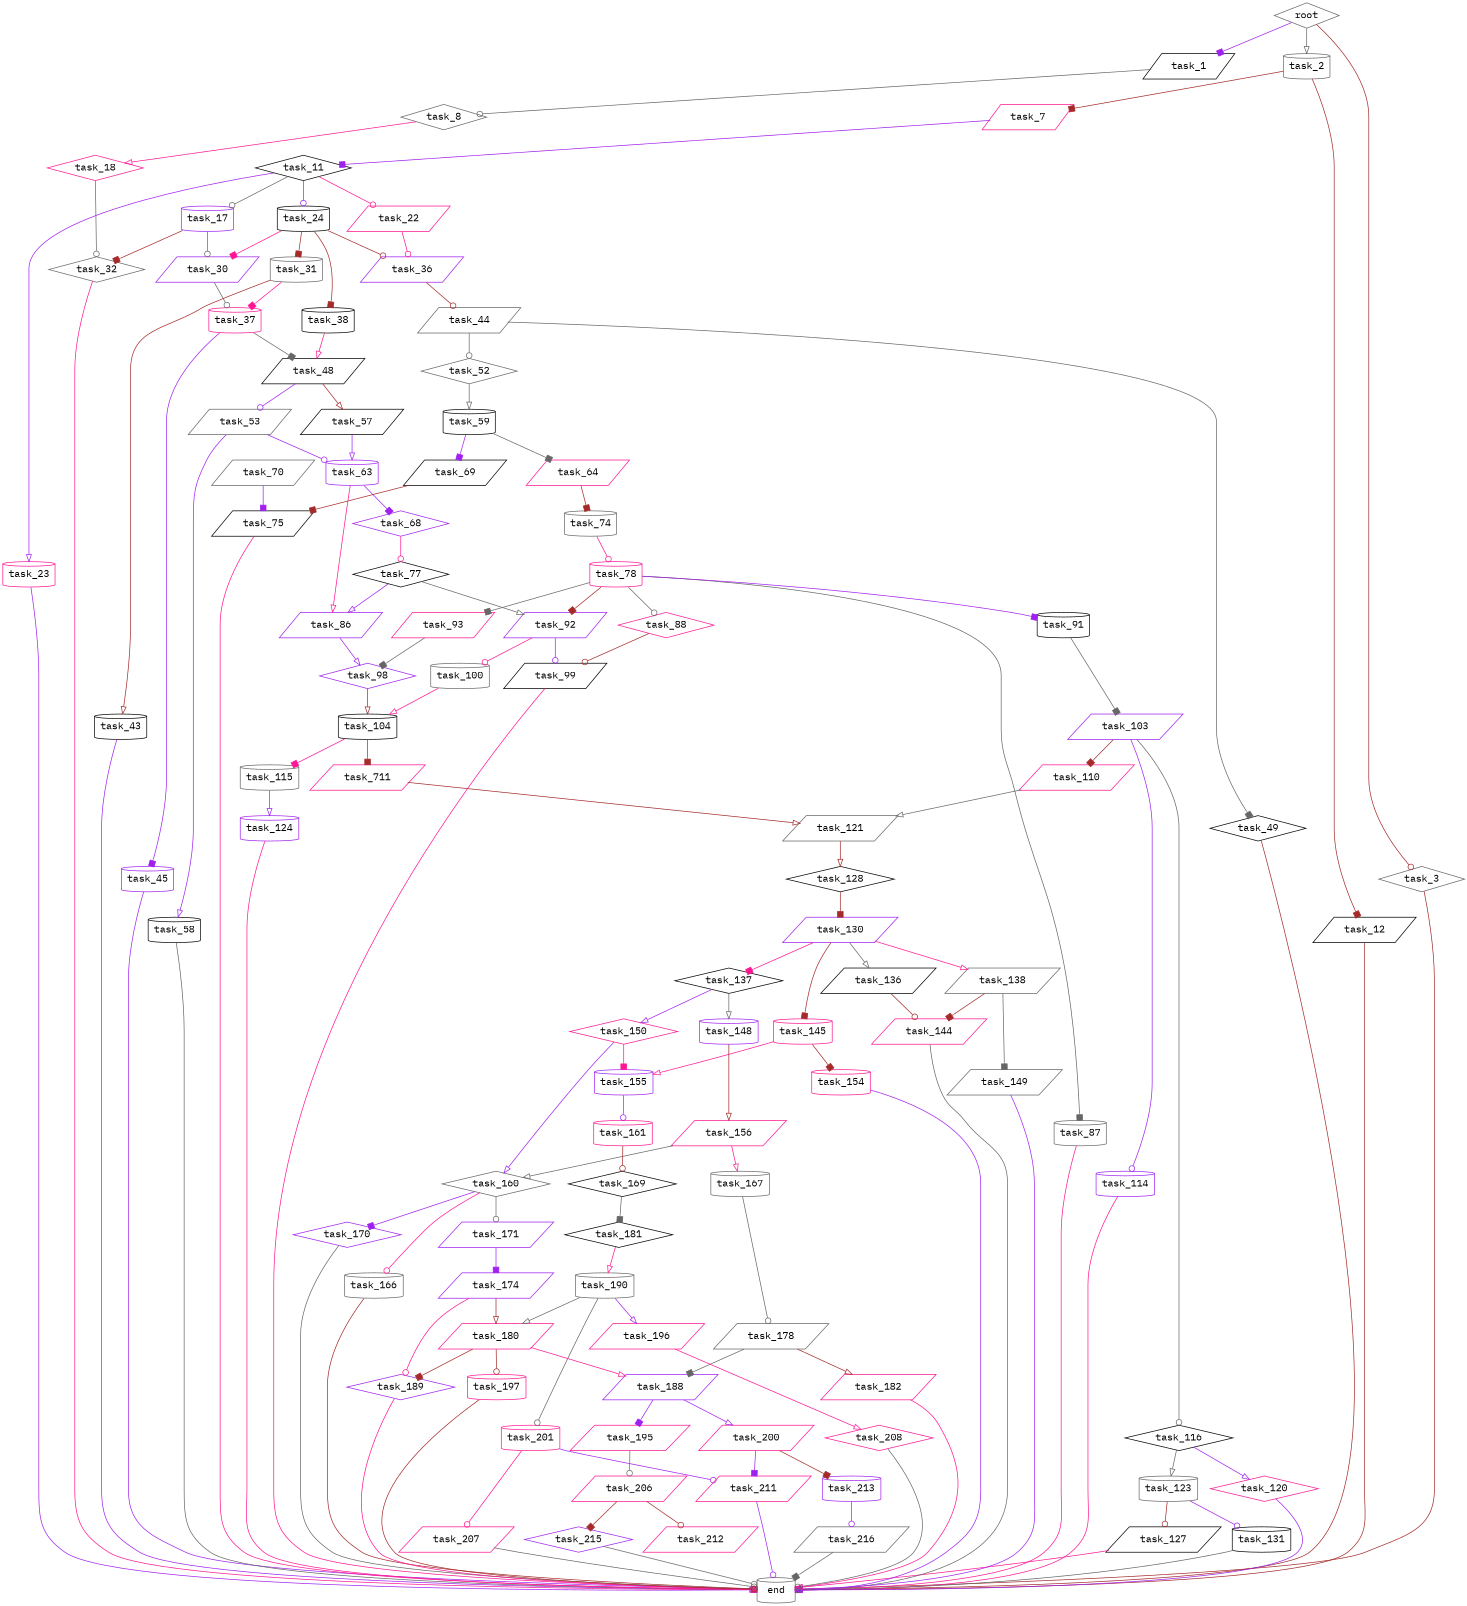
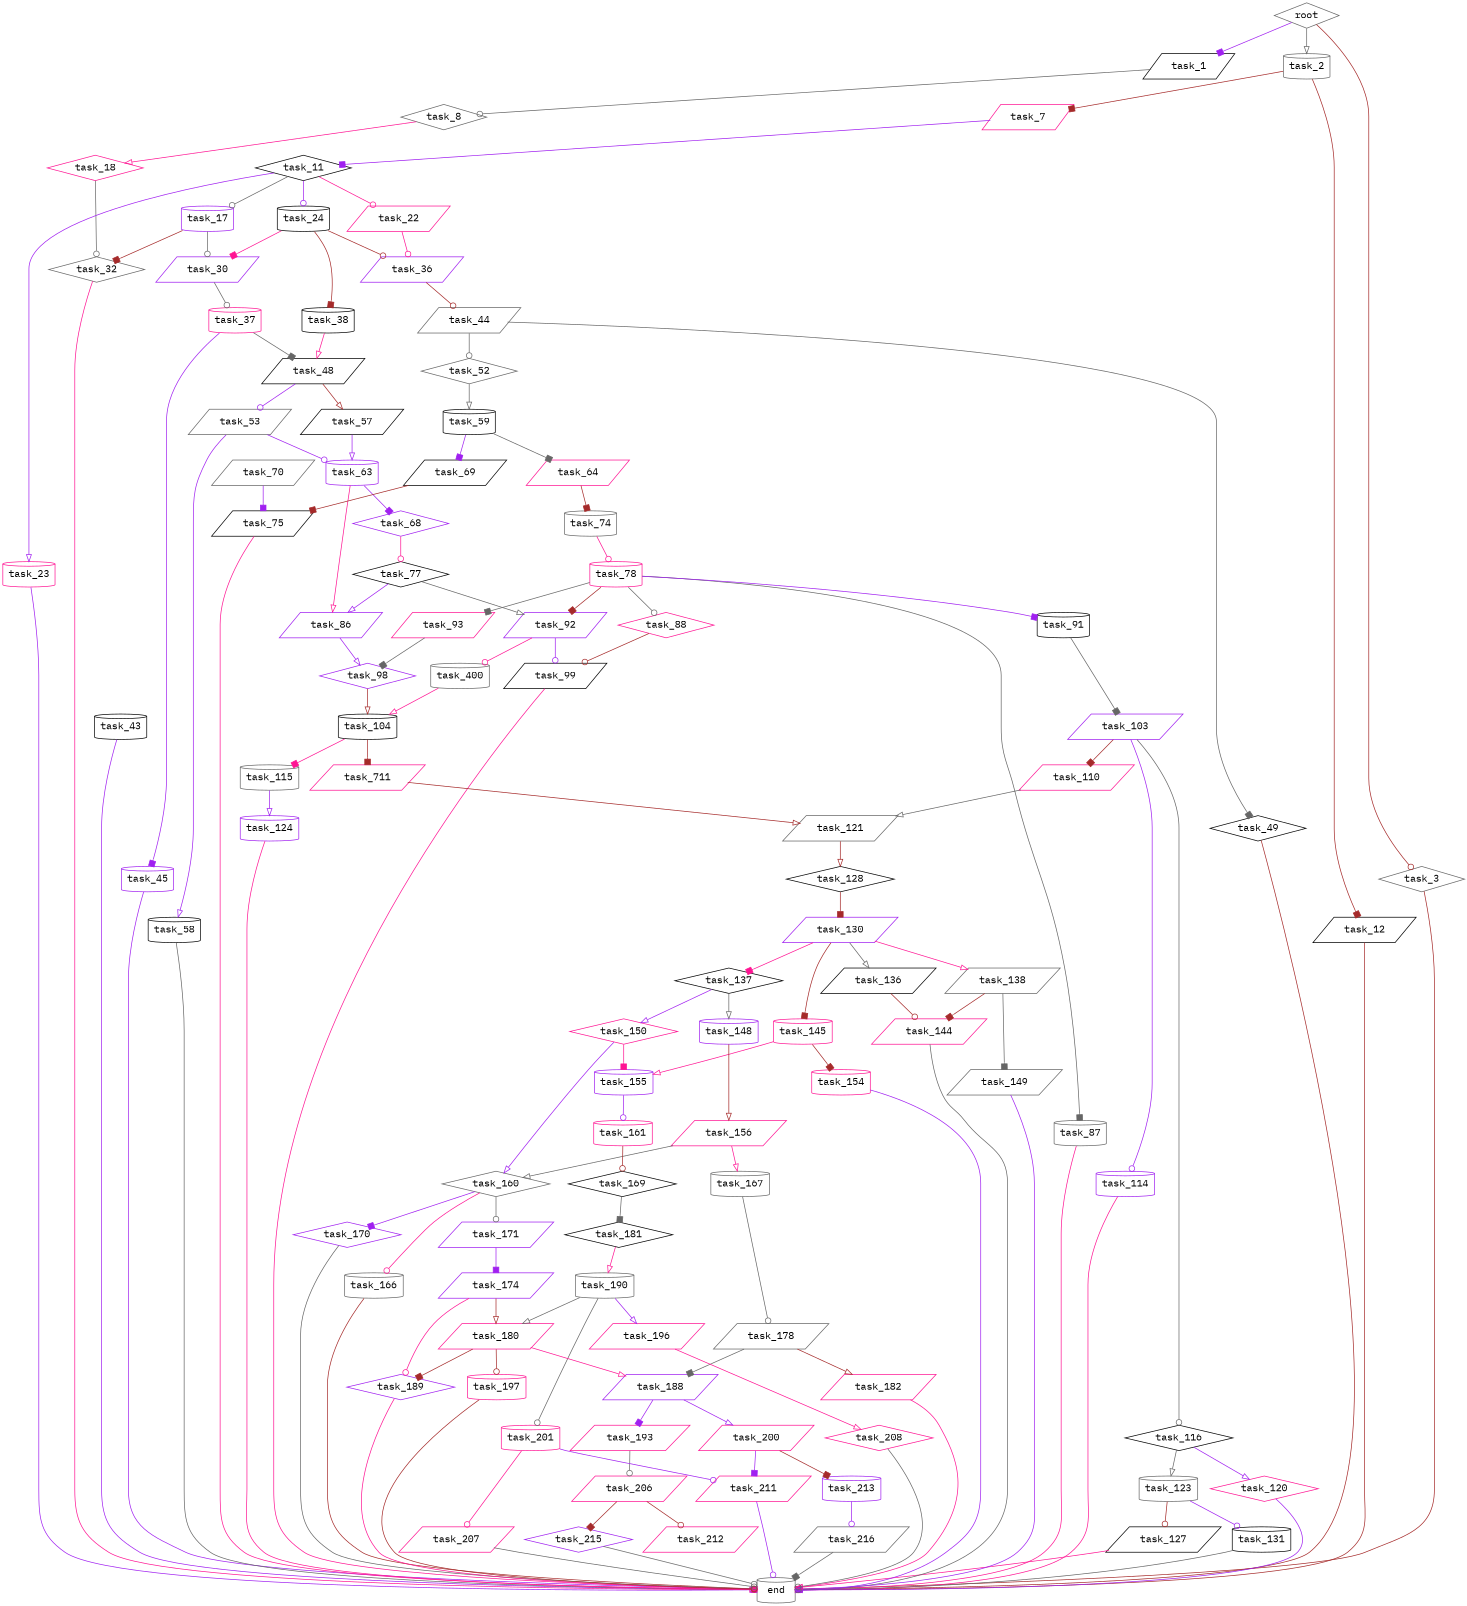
(296, 270) -> none
(460, 676) -> (460, 676)
(630, 1438) -> (630, 1438)
